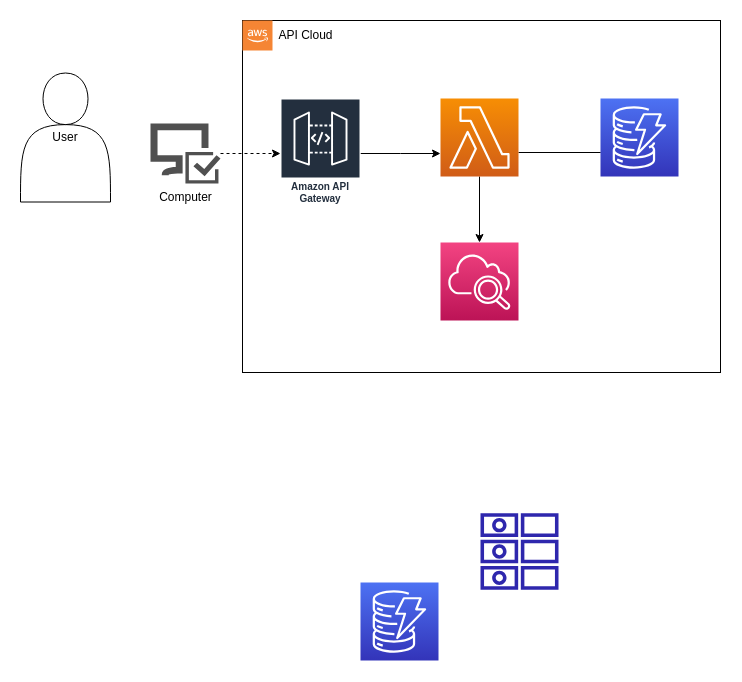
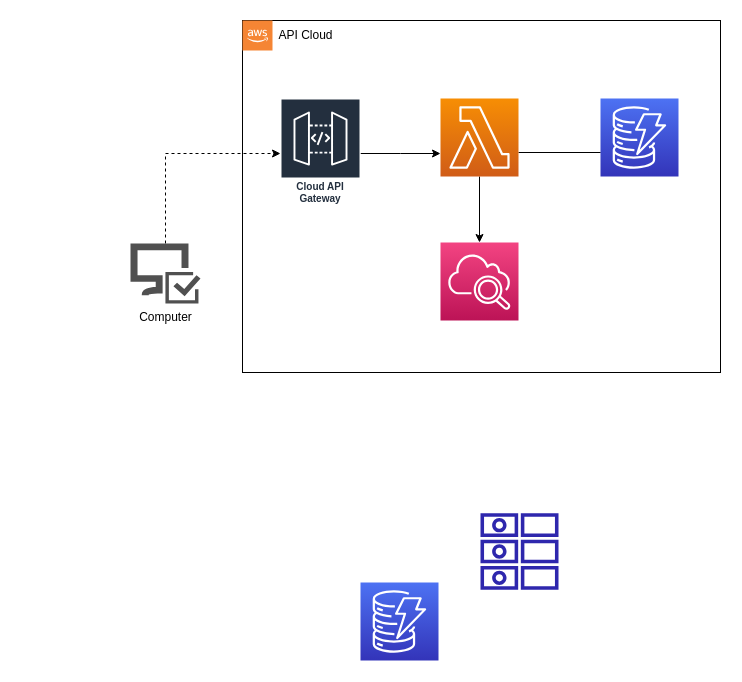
(66, 138) -> none
(186, 154) -> (166, 274)
(321, 193) -> (321, 193)
